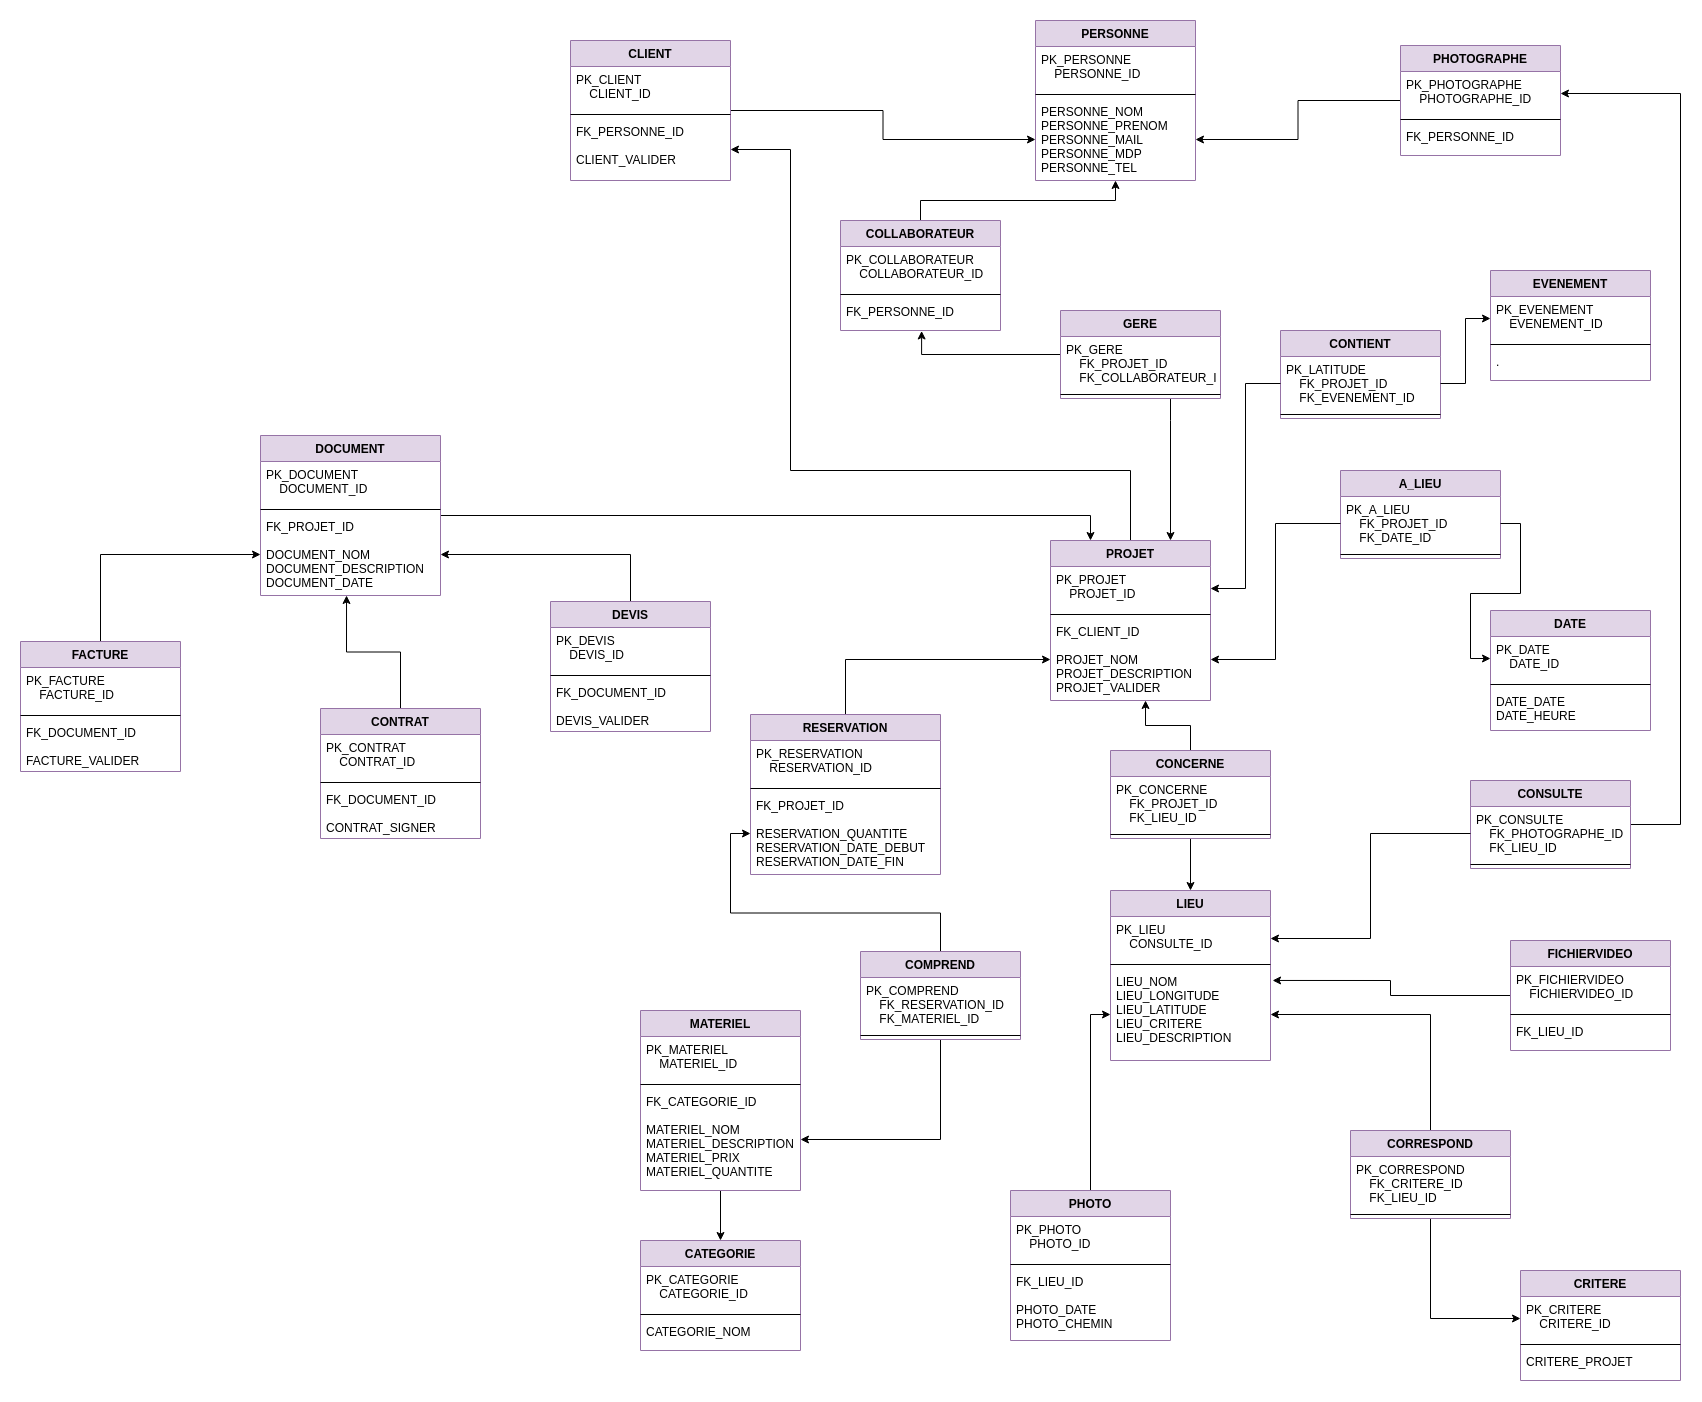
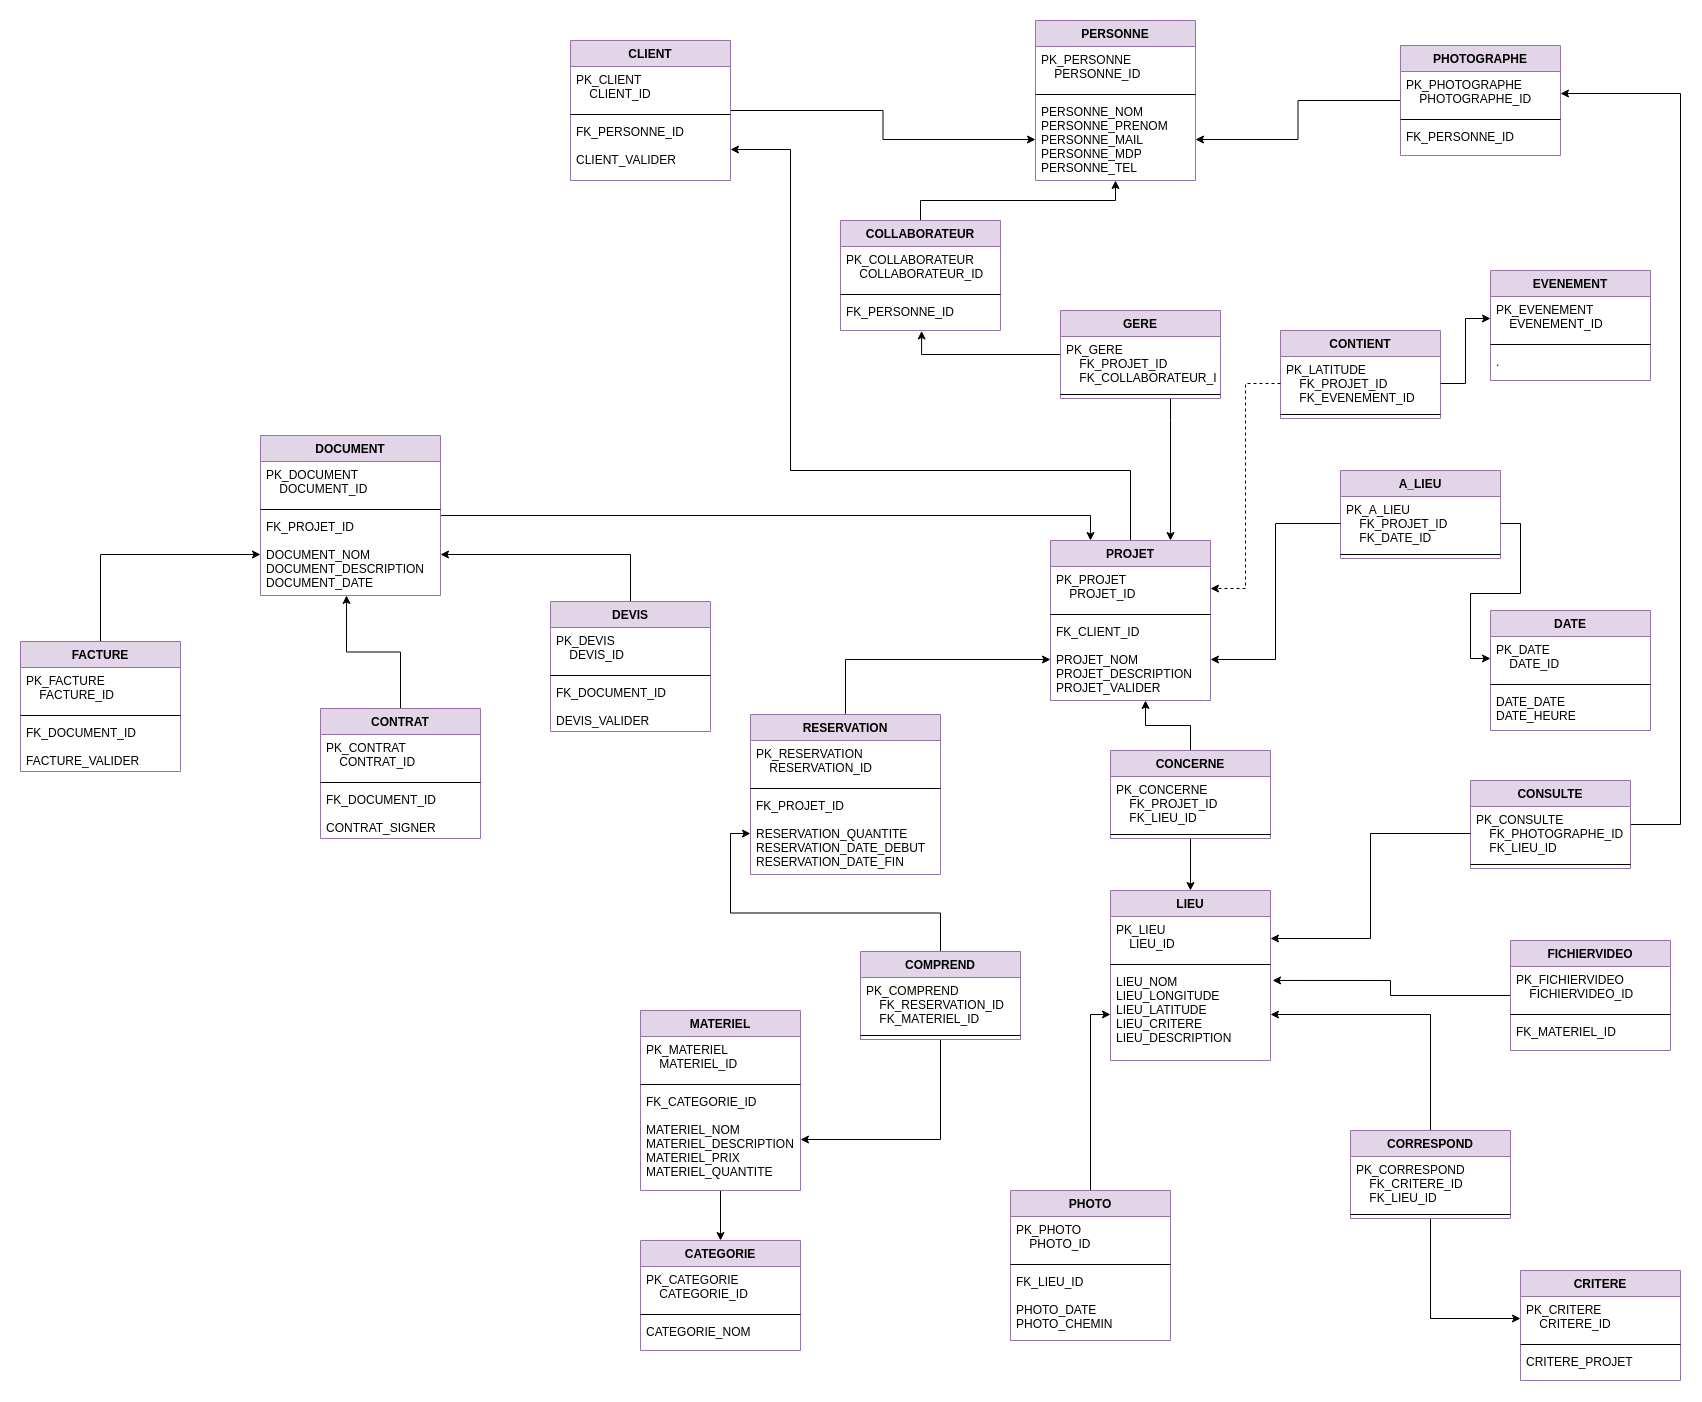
(1246, 484) -> (1246, 484)
(1140, 930) -> (1140, 930)
(1550, 1032) -> (1563, 1032)
